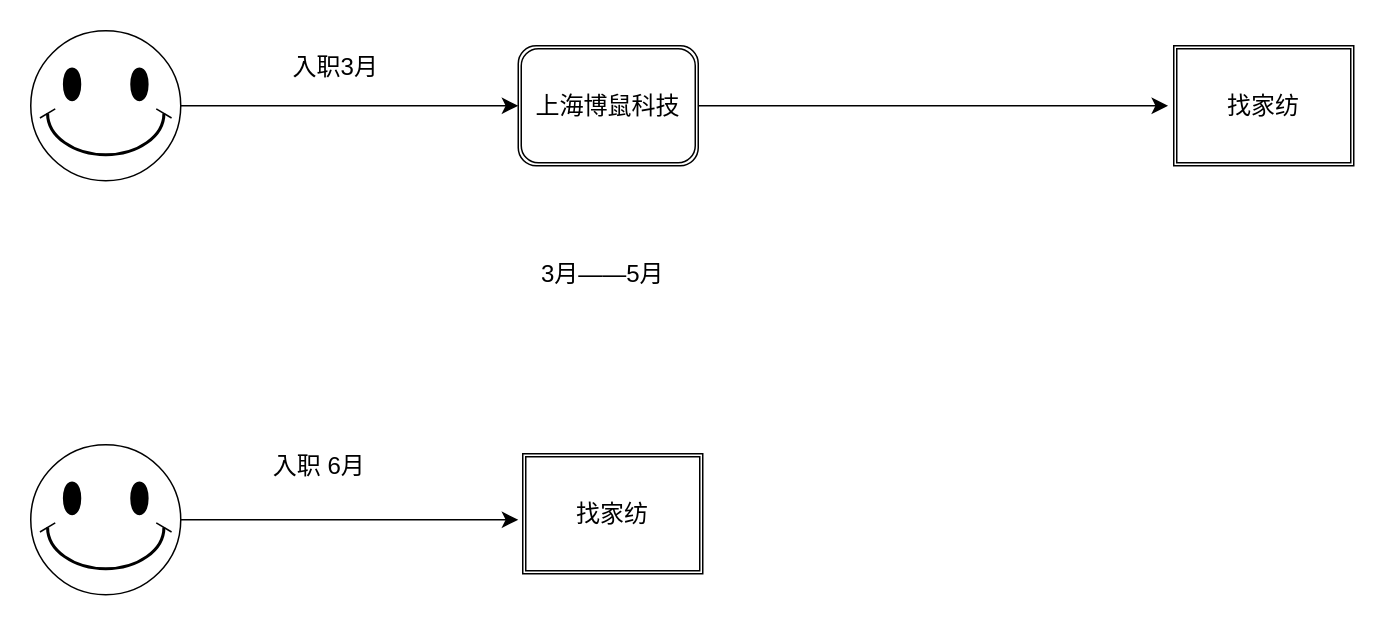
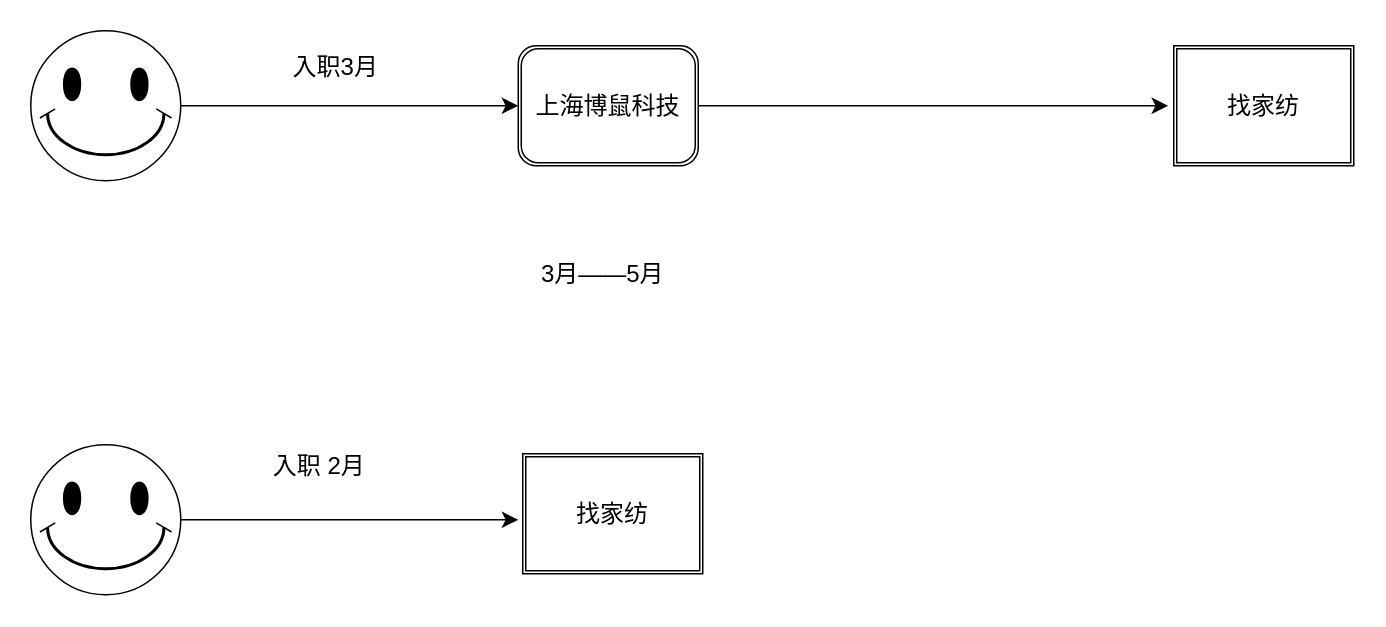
(320, 466) -> (320, 466)
